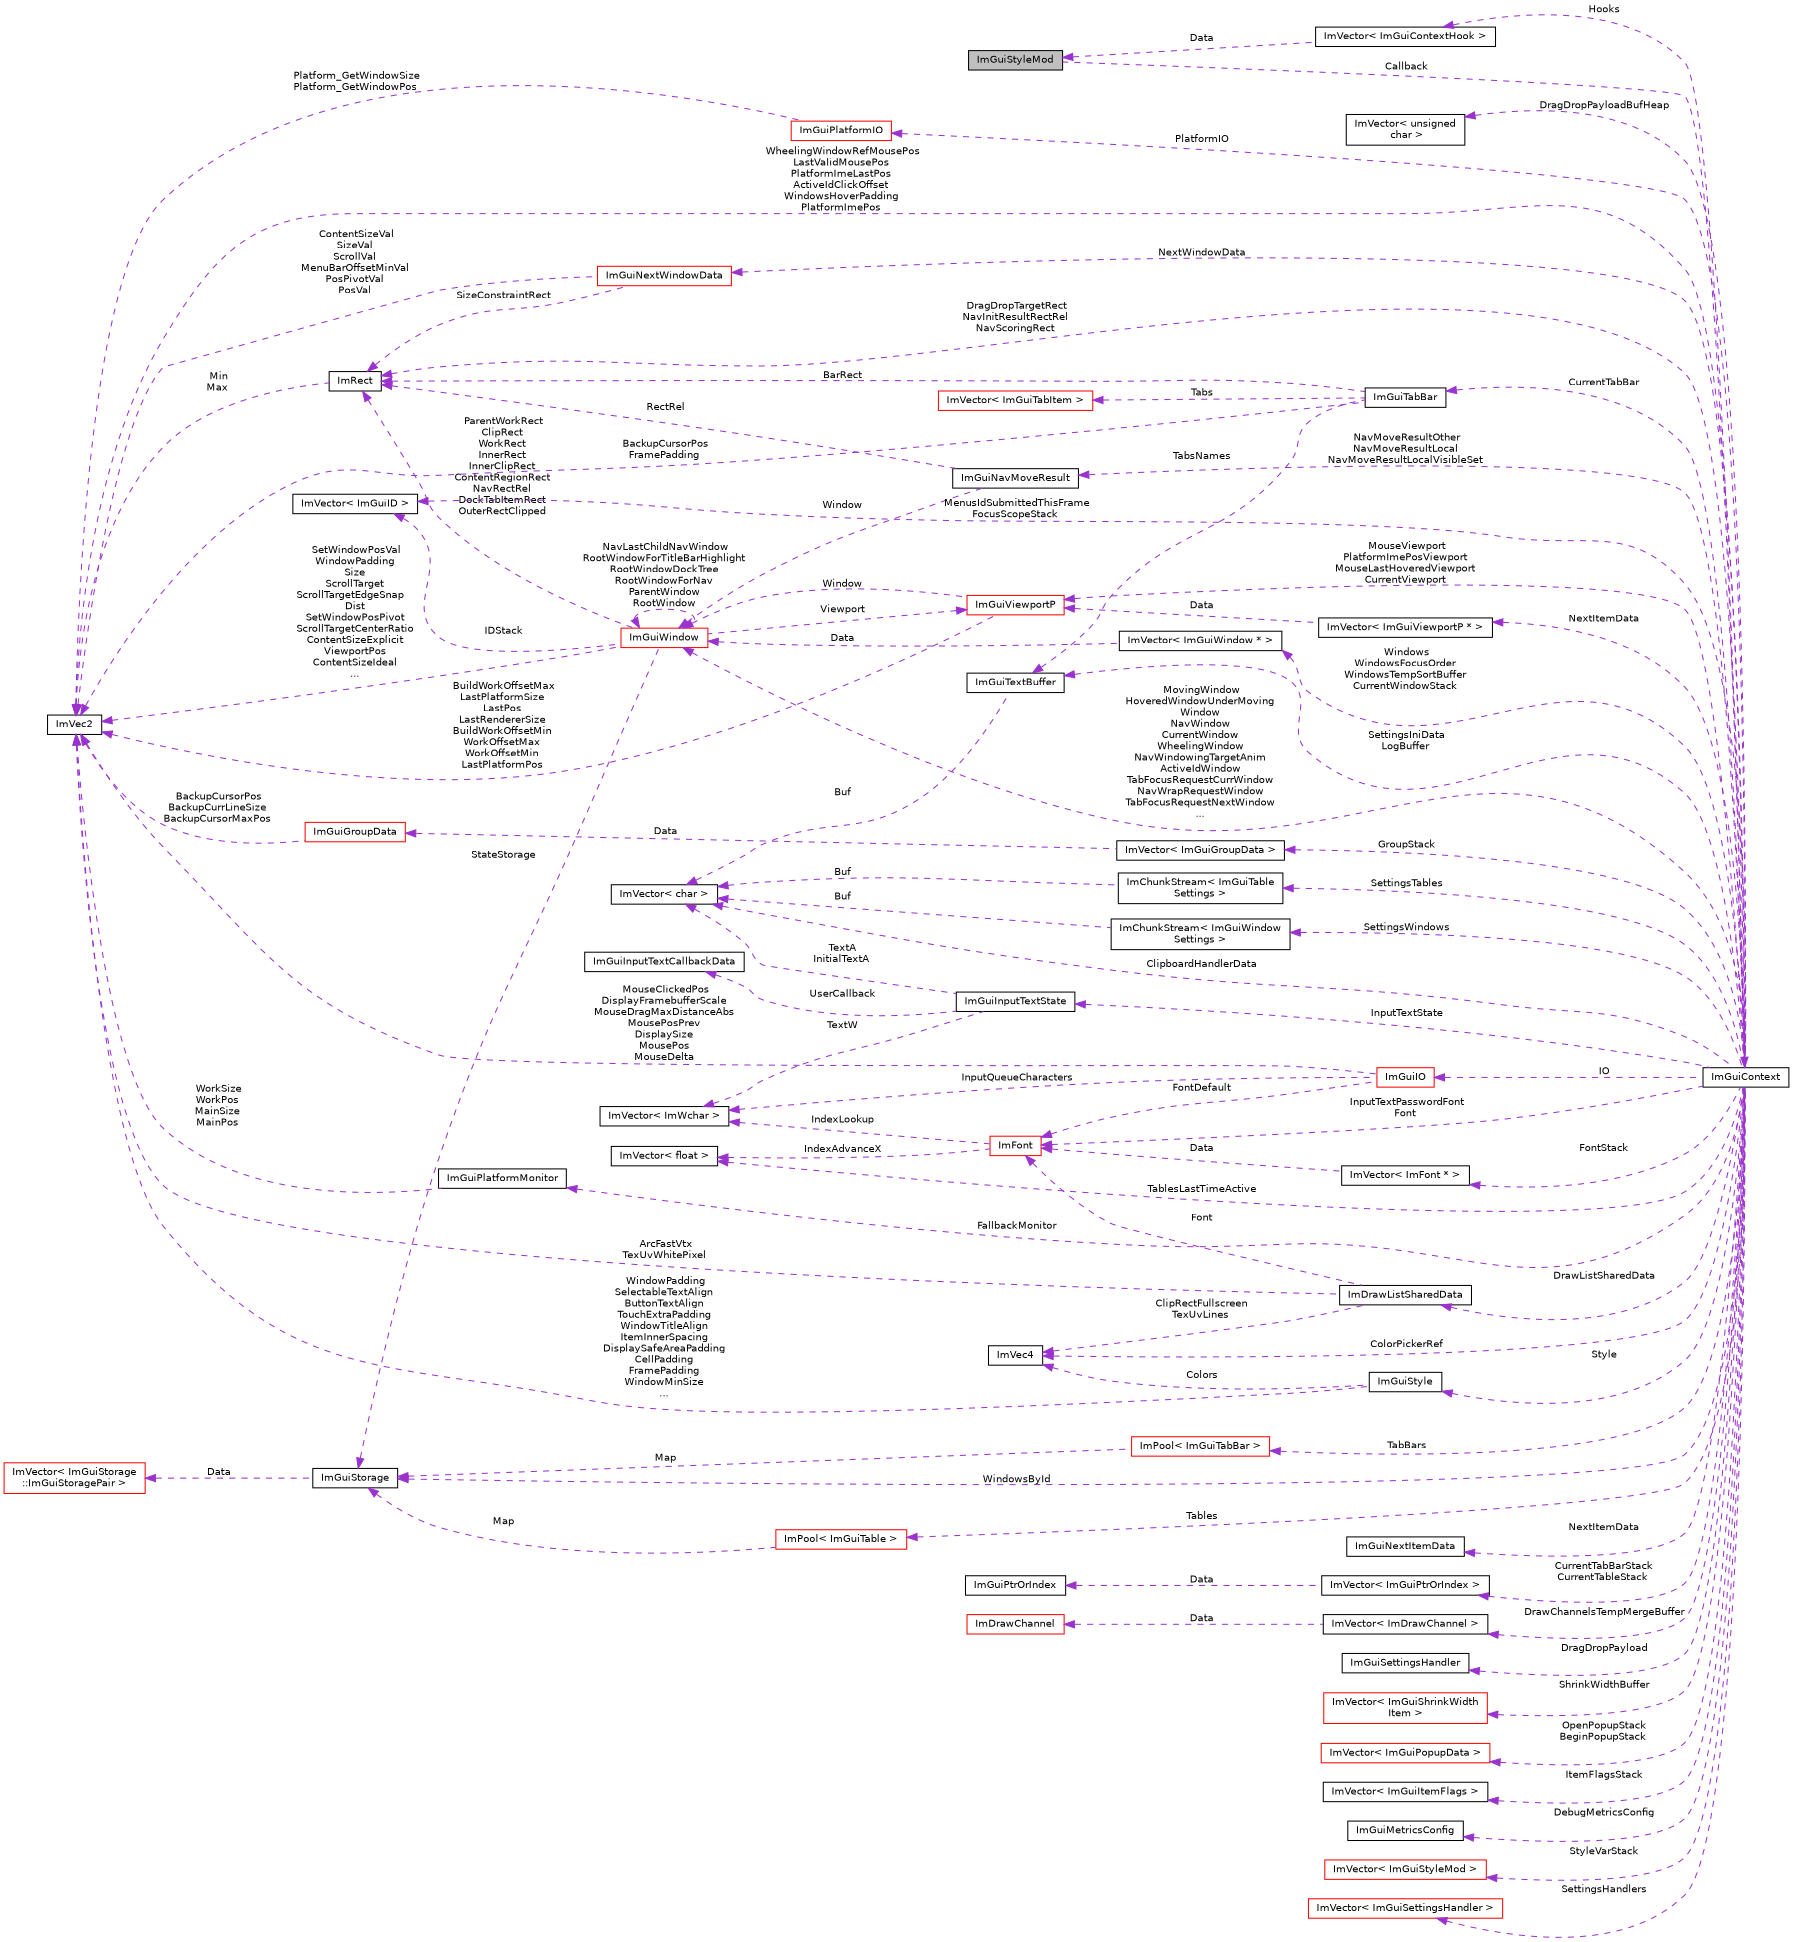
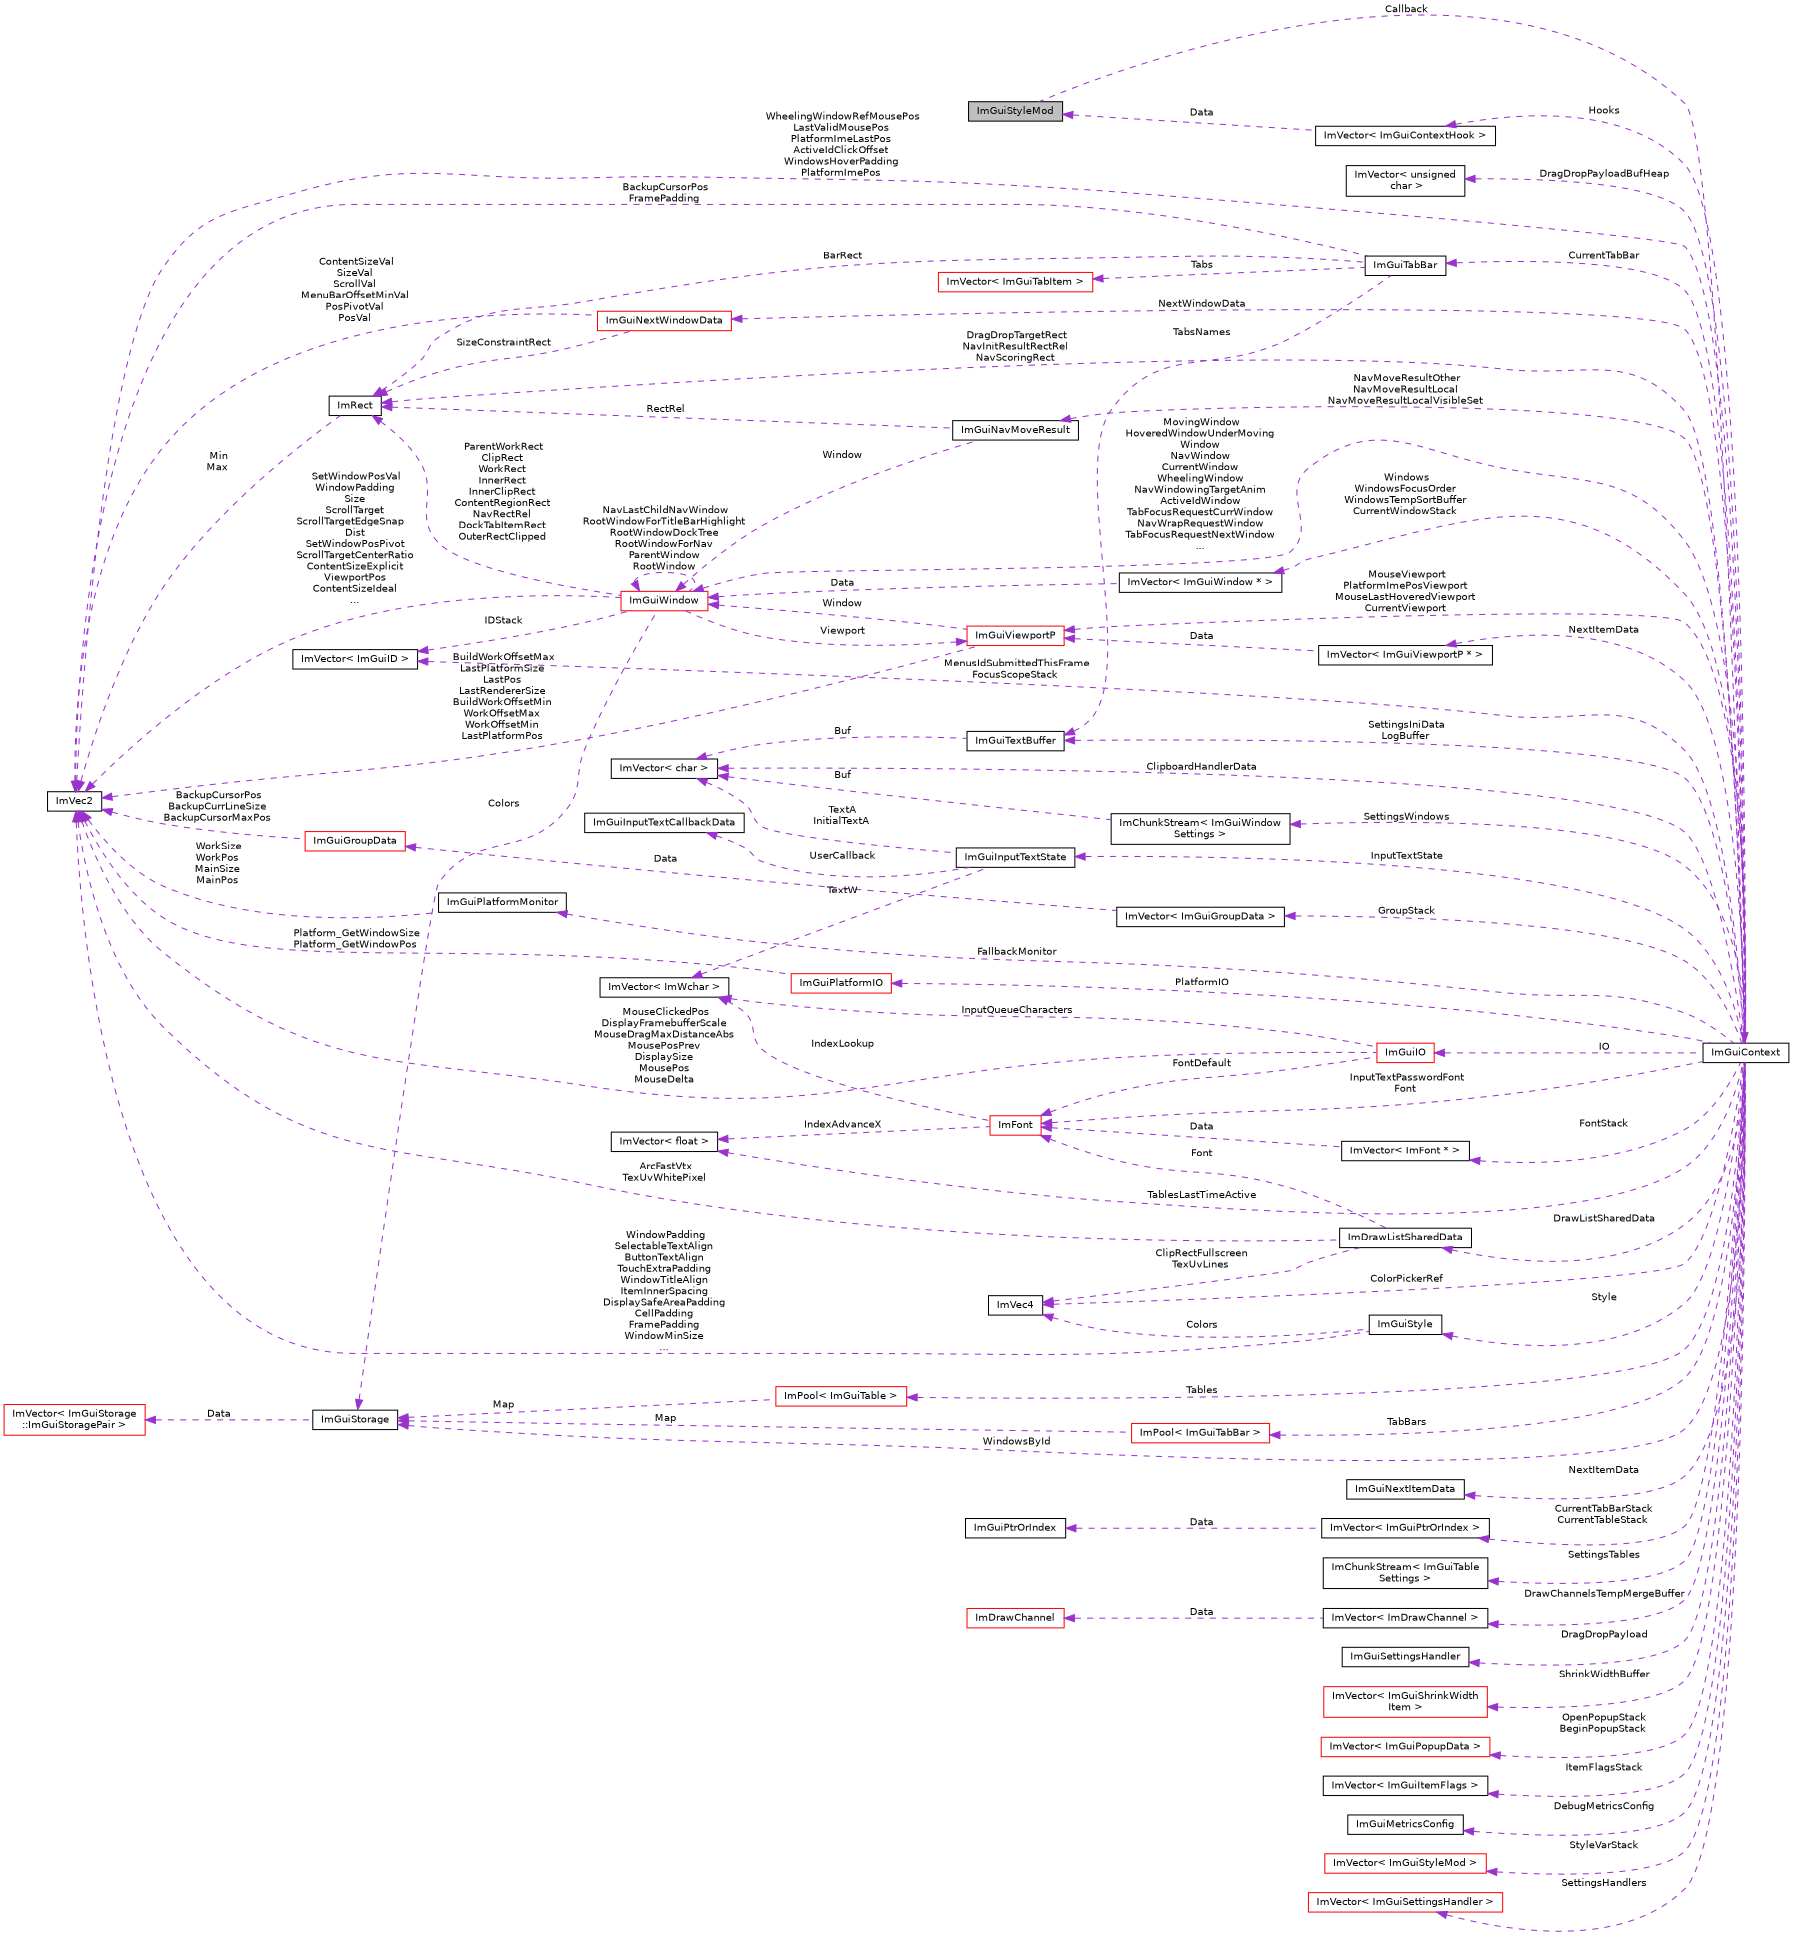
(502, 855) -> (502, 804)
(923, 878) -> none
